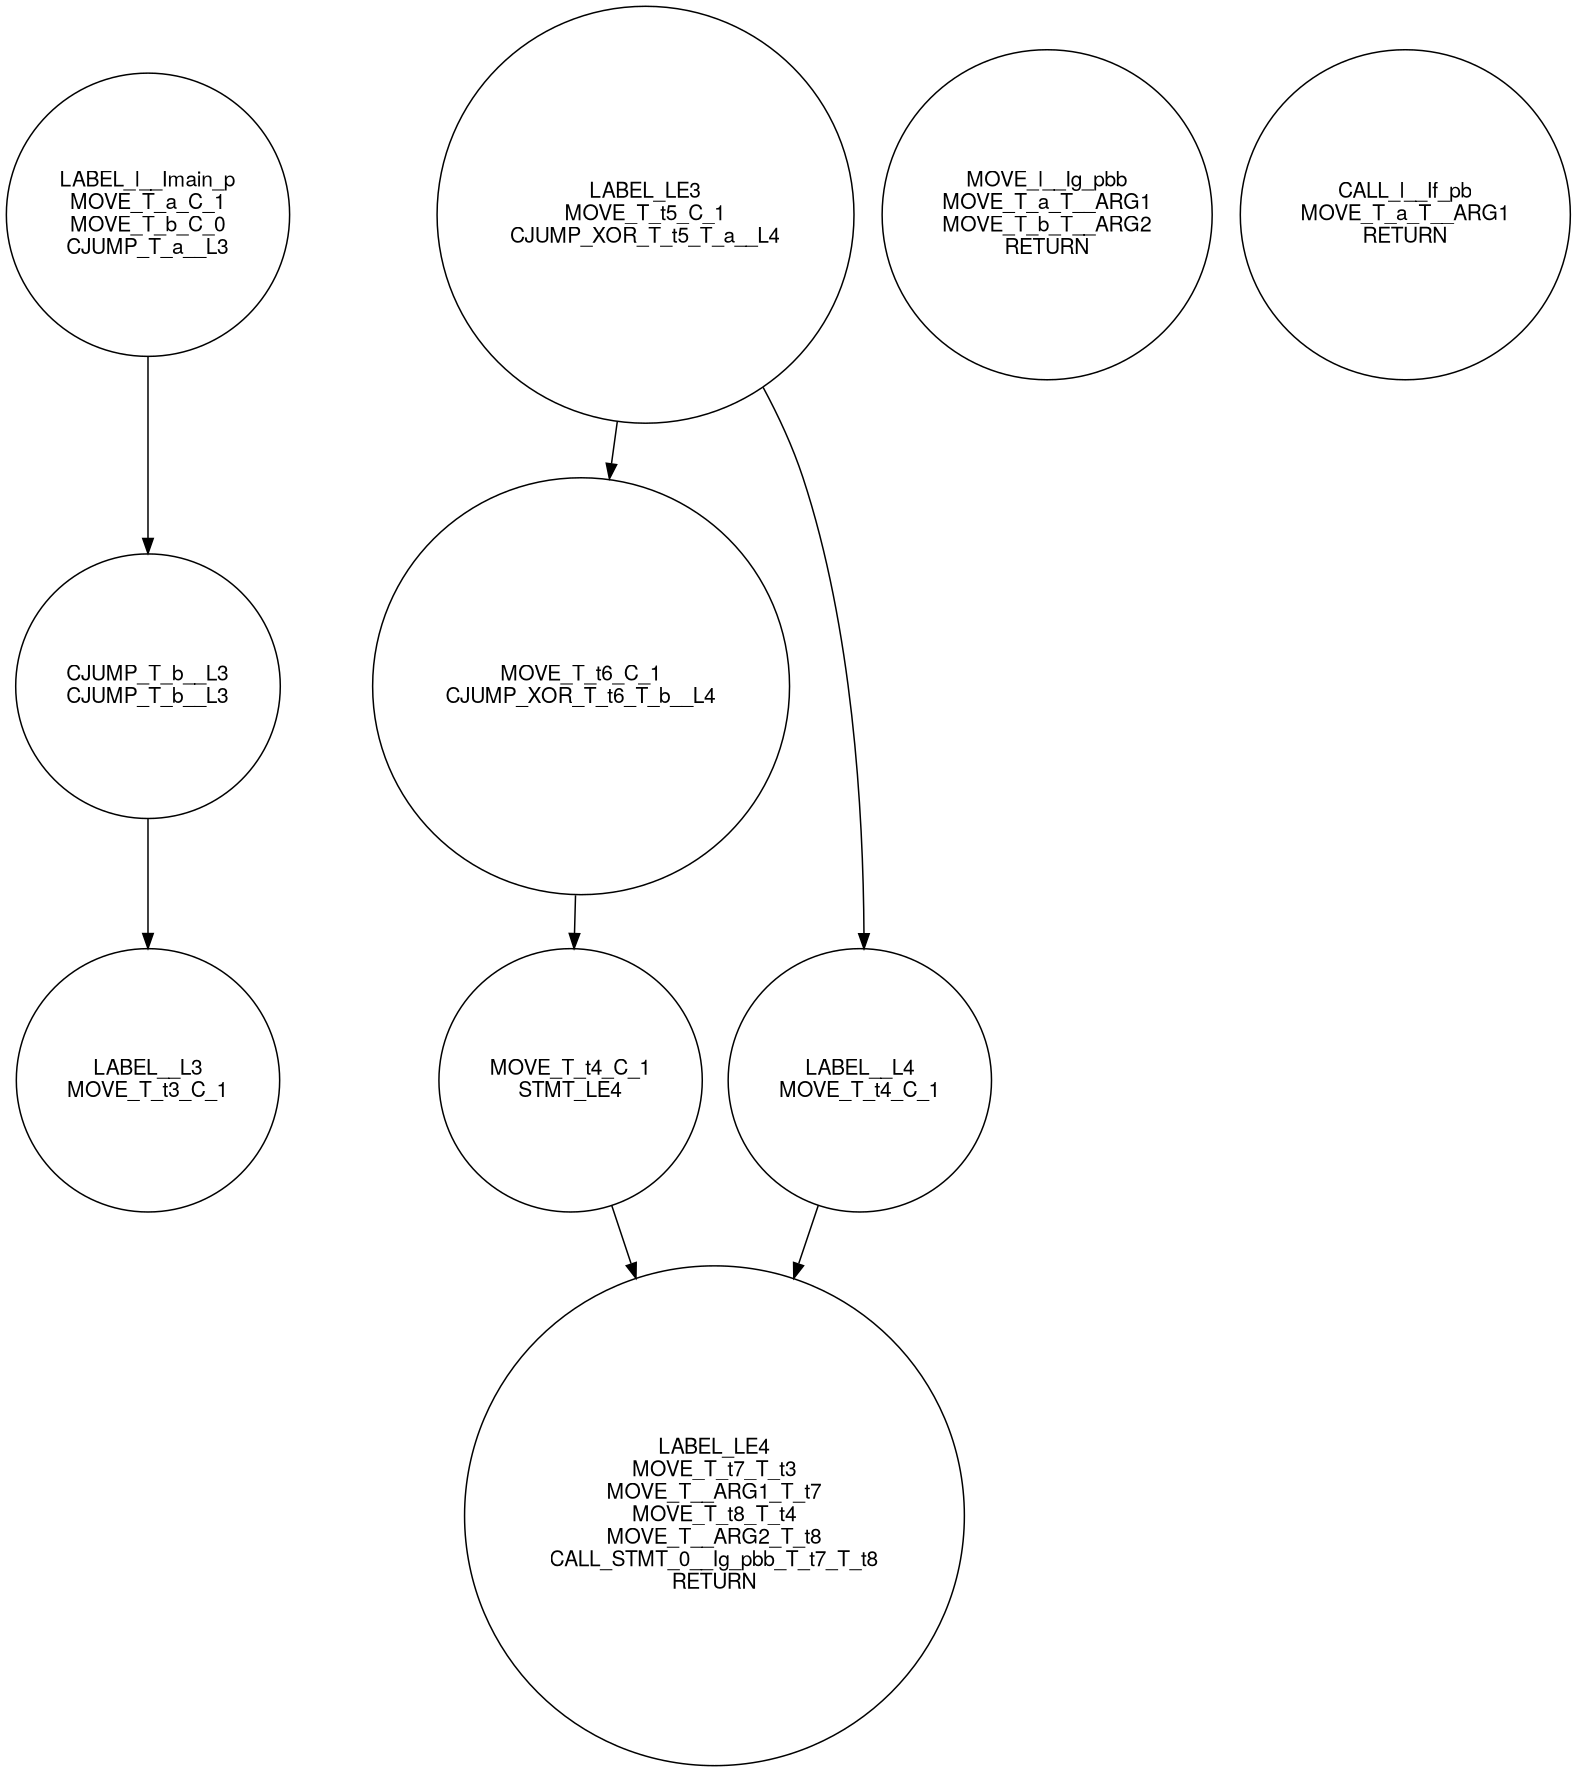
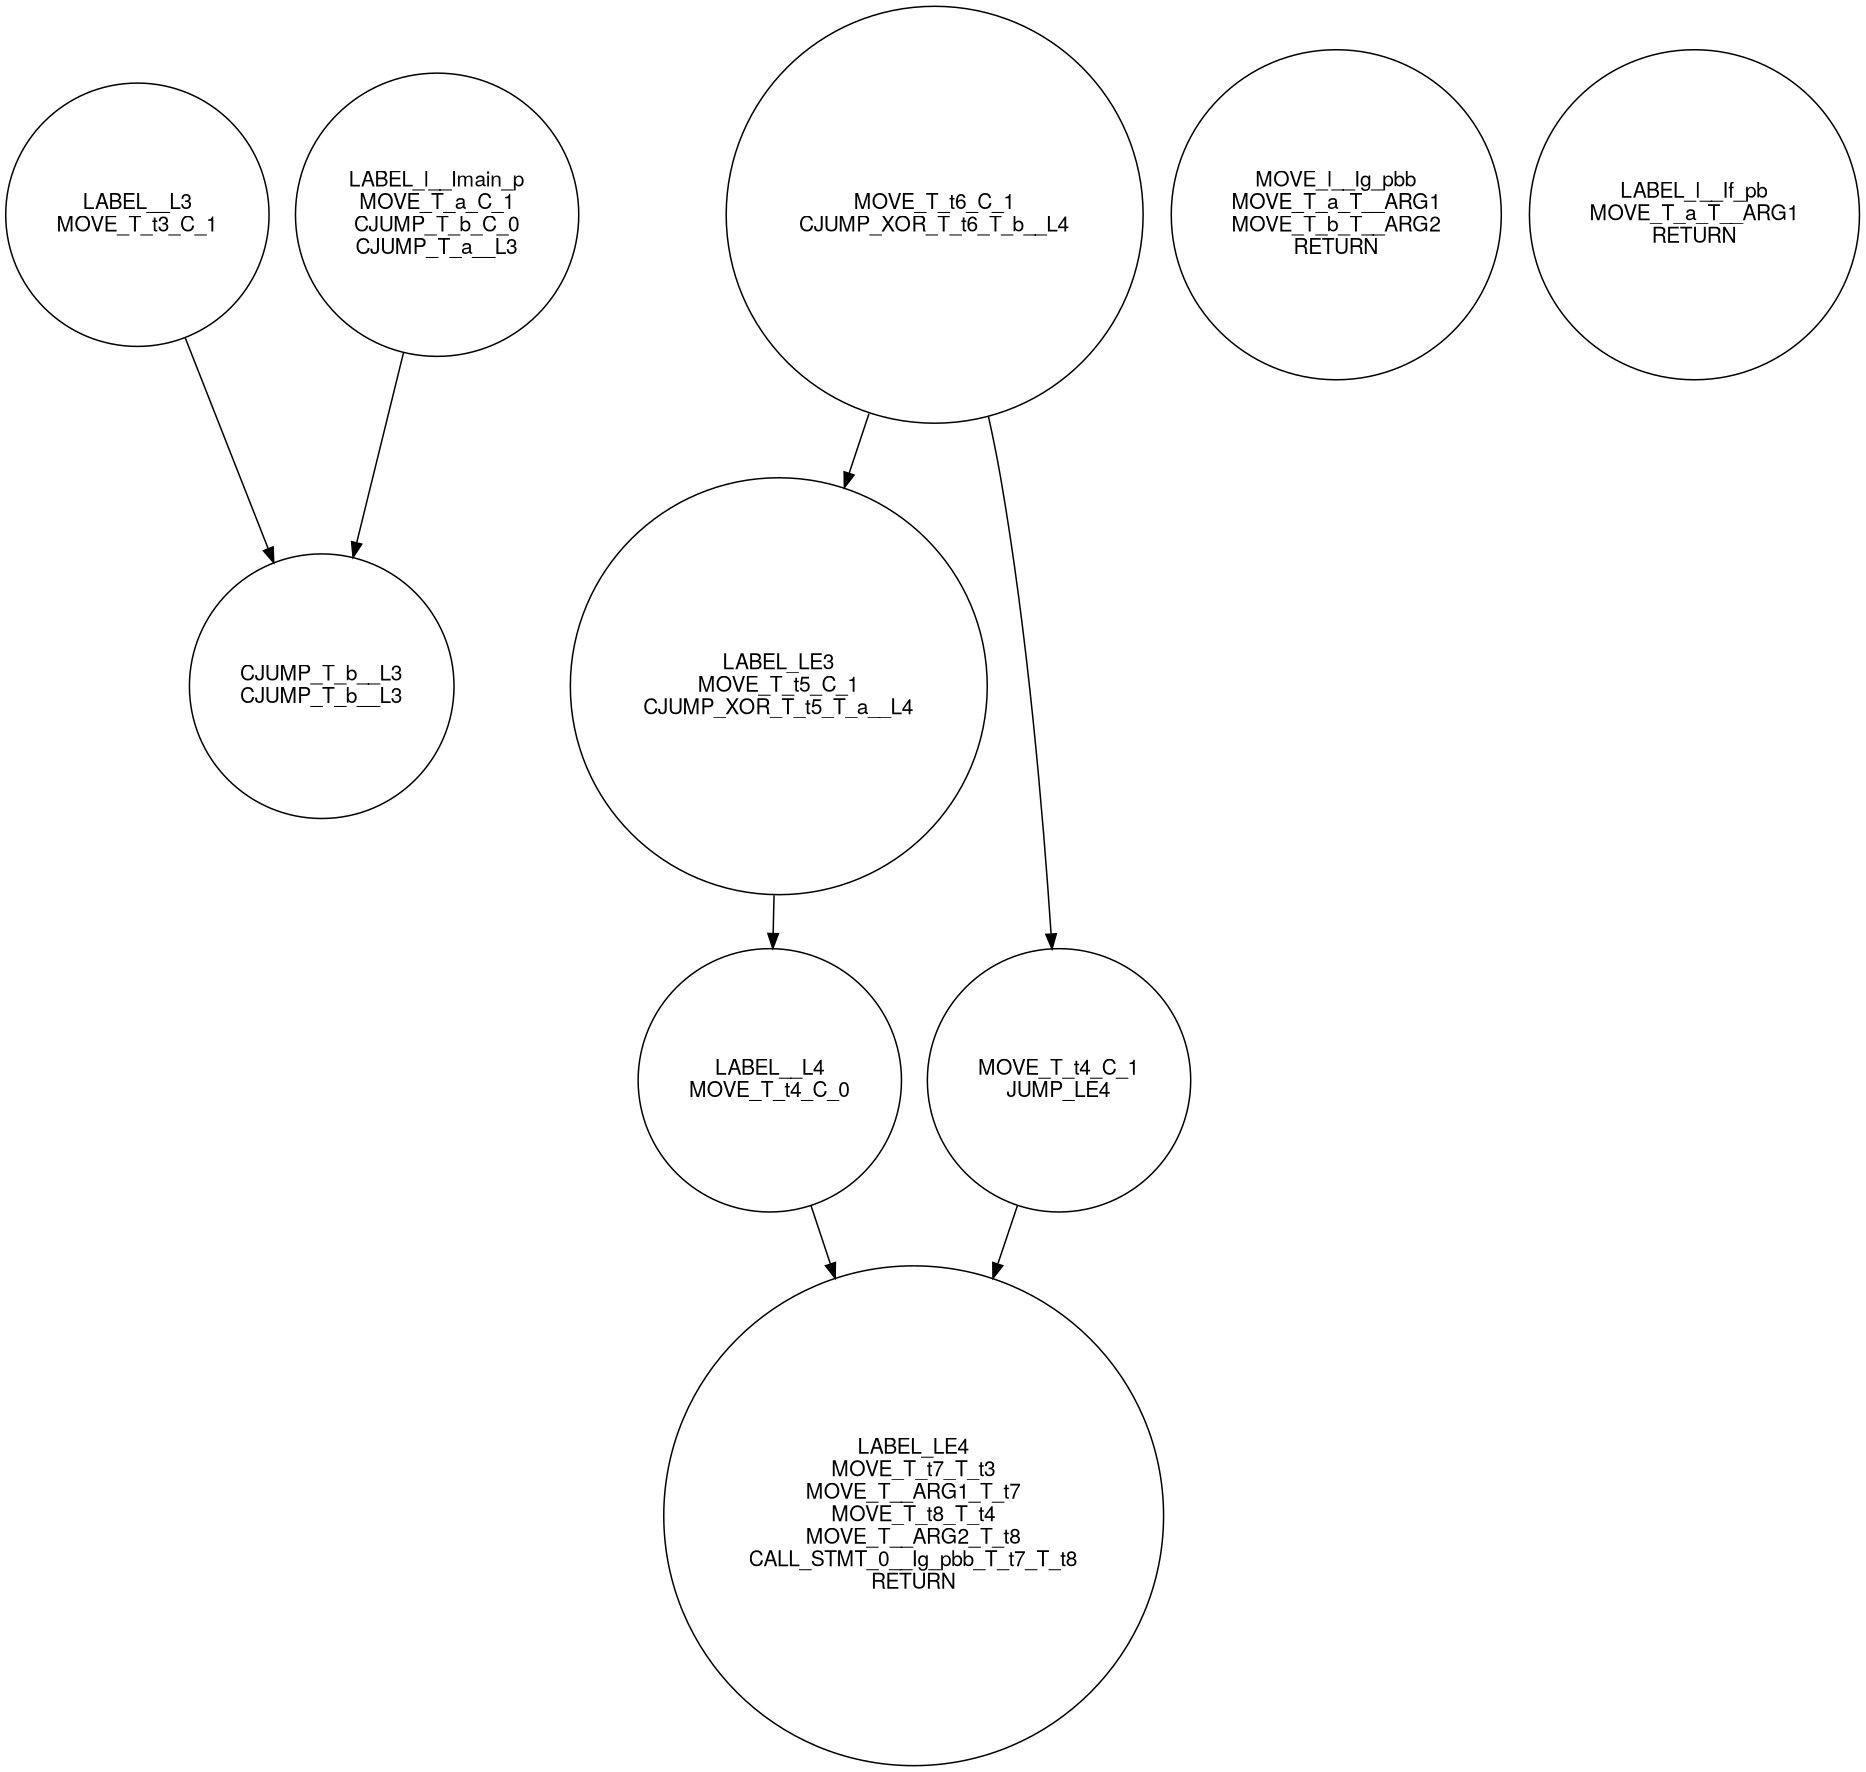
(148, 215) -> (437, 215)
(1405, 215) -> (1694, 215)
(614, 443) -> (859, 443)
(148, 876) -> (227, 443)
(571, 1080) -> (1059, 1080)
(860, 1080) -> (770, 1080)
